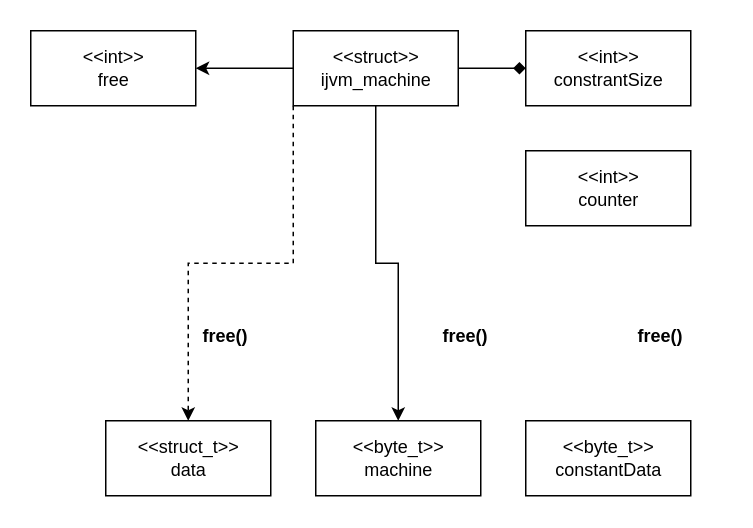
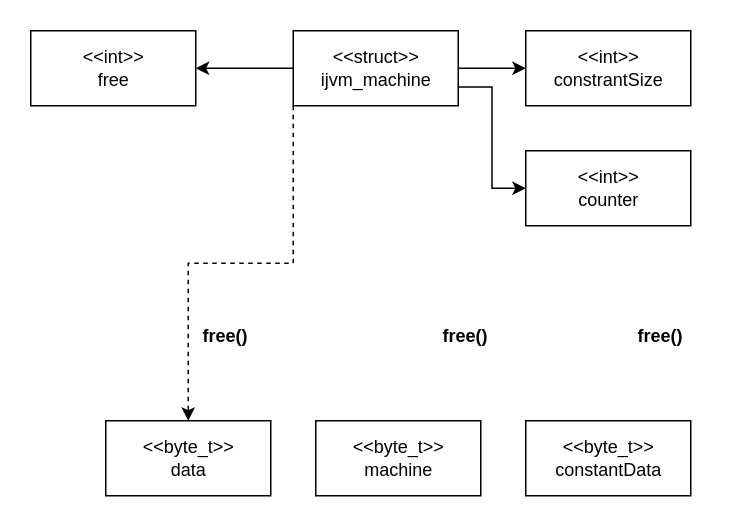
(513, 68) -> (514, 68)
none -> (492, 133)
(382, 263) -> none
(189, 458) -> (189, 458)
